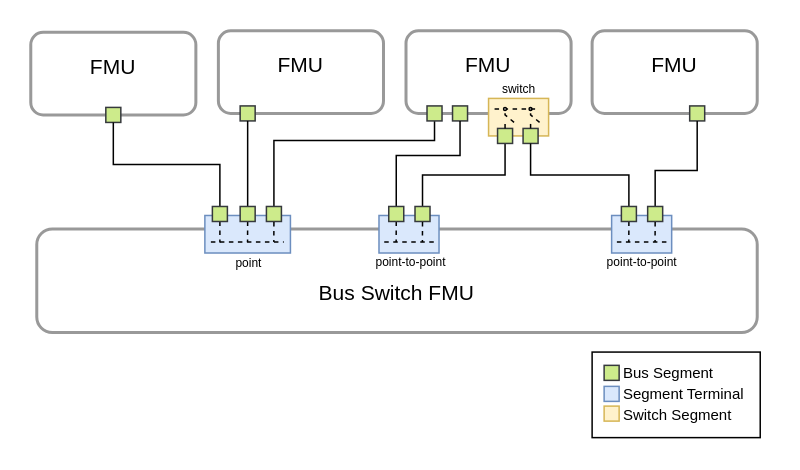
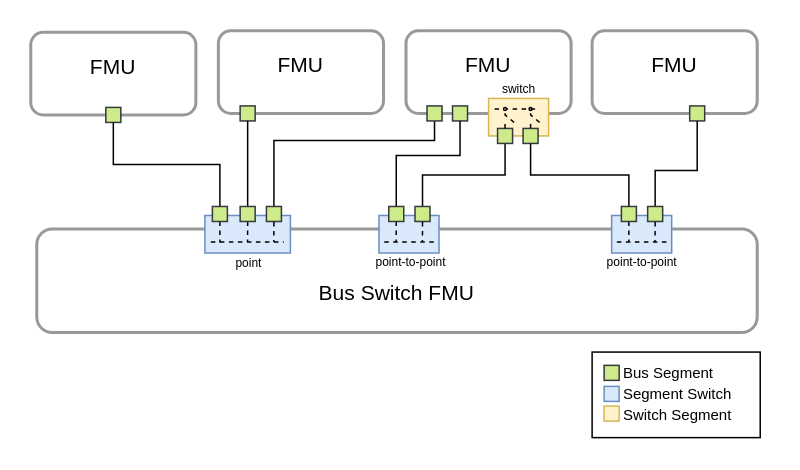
(685, 394) -> (678, 394)
